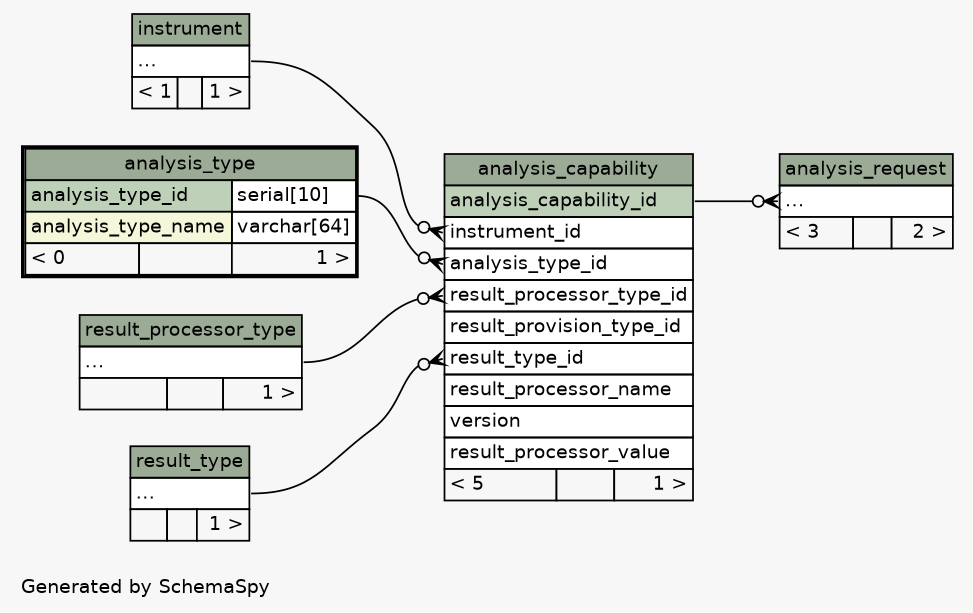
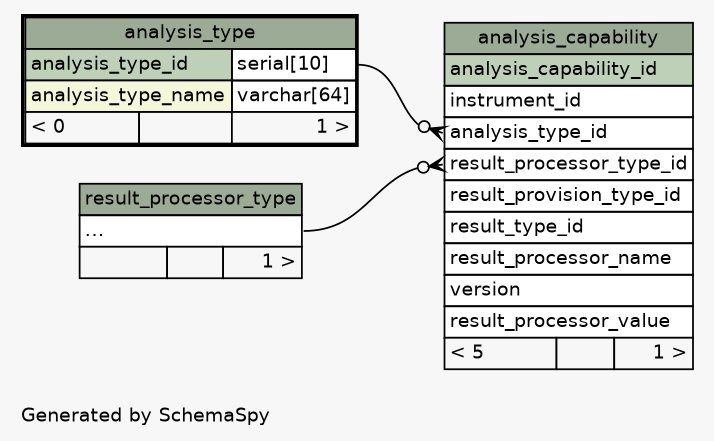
(190, 61) -> none
(865, 201) -> none
(190, 494) -> none
